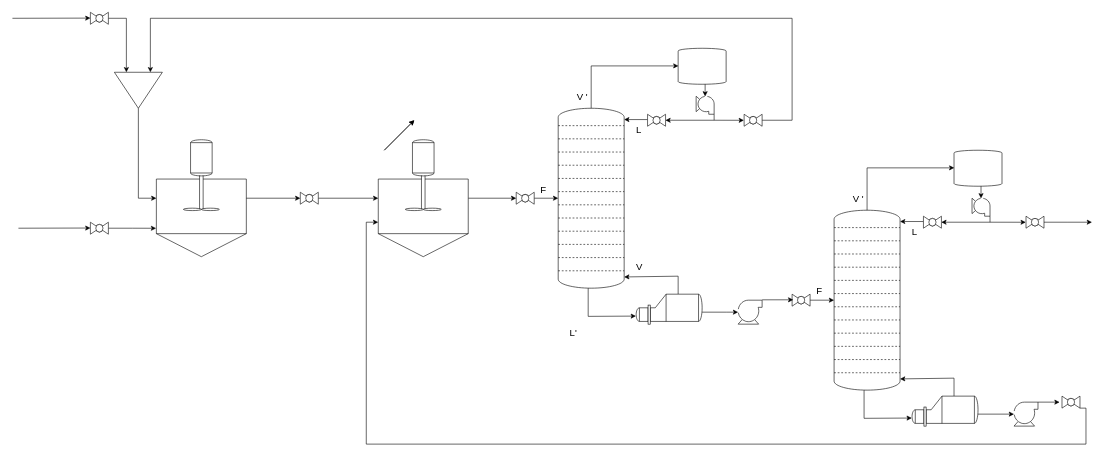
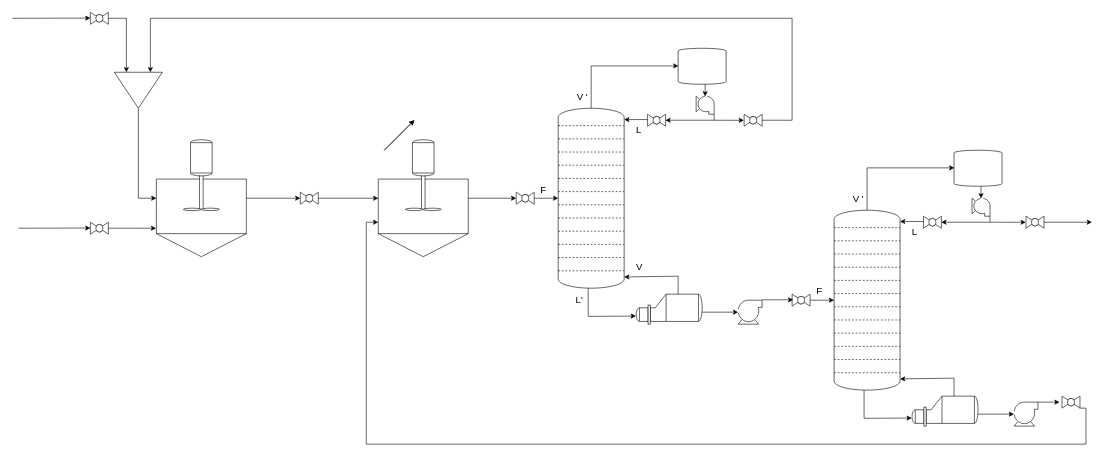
(573, 333) -> (579, 300)
